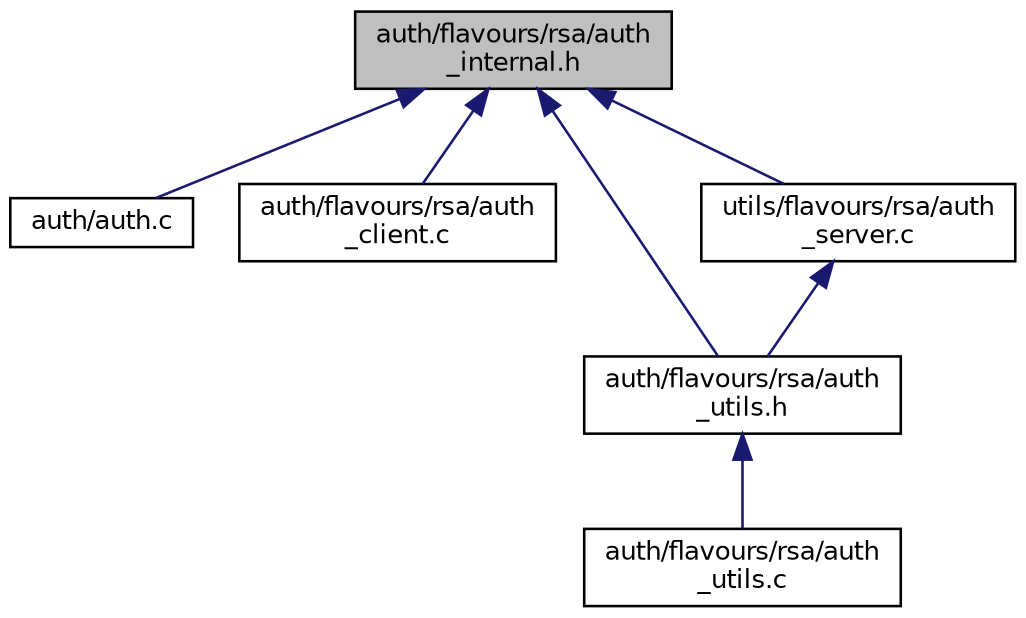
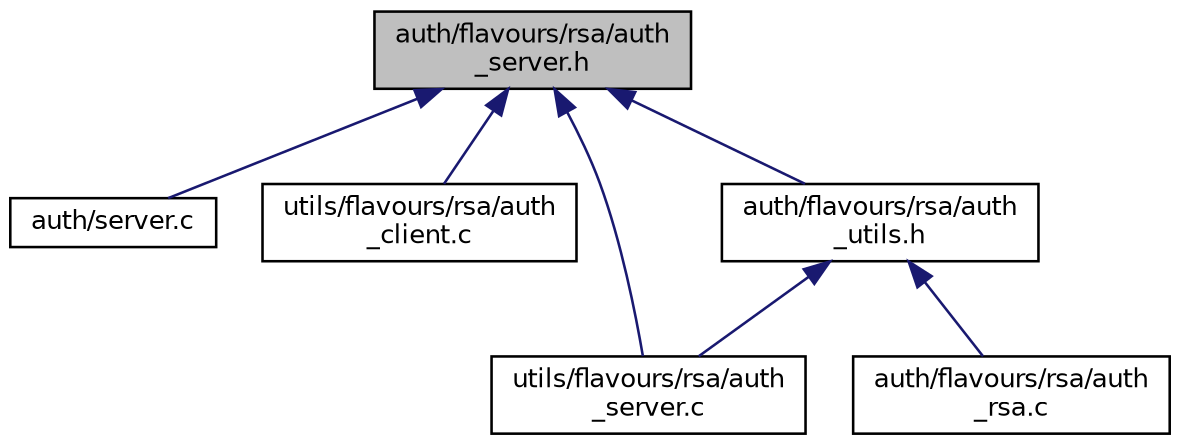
(513, 50) -> (533, 50)
(102, 223) -> (113, 223)
(398, 223) -> (419, 223)
(793, 319) -> (754, 317)
(742, 567) -> (1011, 395)
